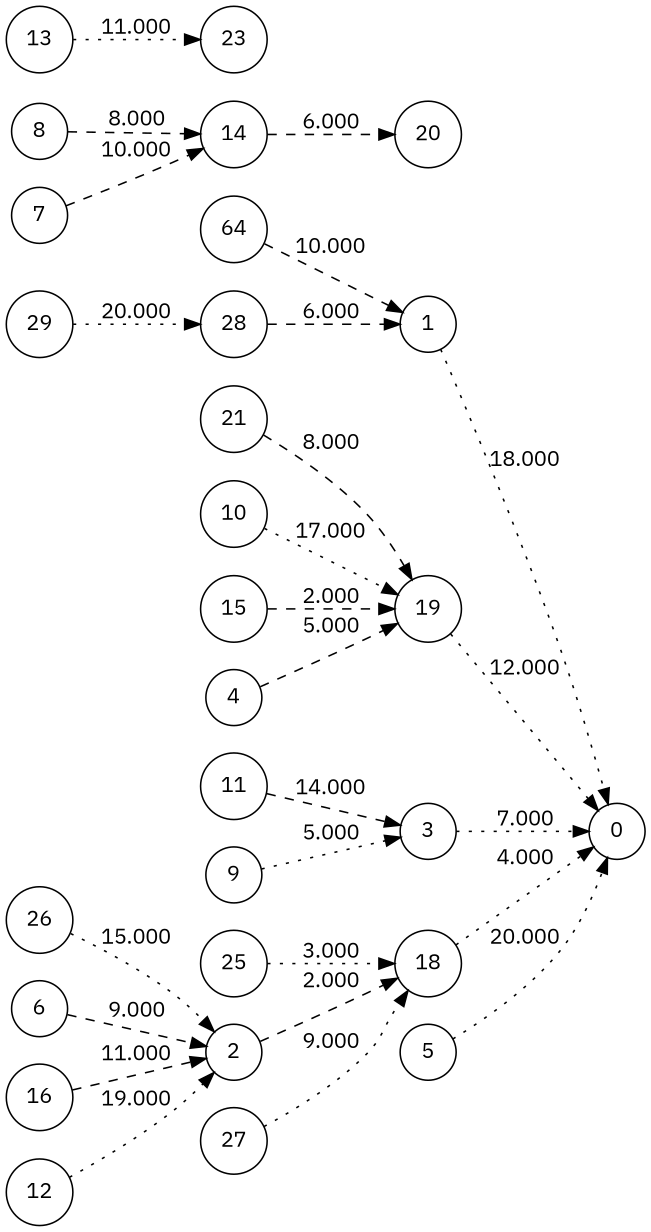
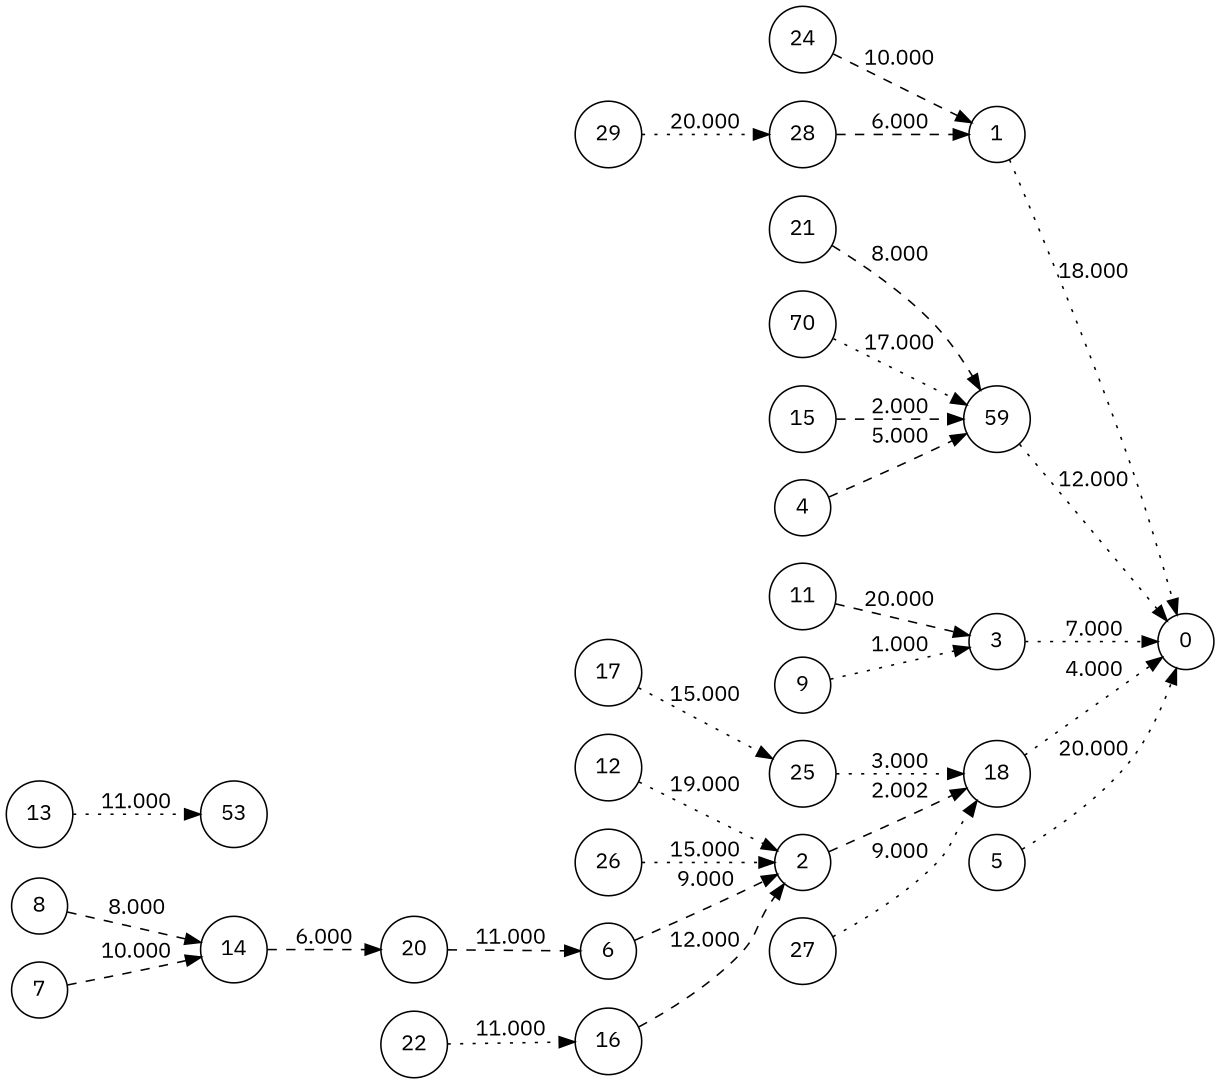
(234, 40) -> (234, 814)
(234, 229) -> (803, 40)
(234, 514) -> (803, 324)
(428, 609) -> (997, 419)
none -> (608, 673)
(331, 789) -> (900, 600)
(331, 834) -> (900, 645)
none -> (506, 950)
(331, 981) -> (900, 792)
none -> (414, 1044)
(137, 1055) -> (706, 941)
